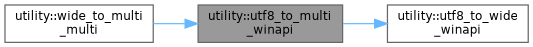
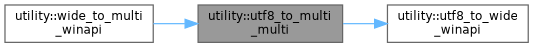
(79, 24) -> (79, 24)
(270, 24) -> (270, 24)
